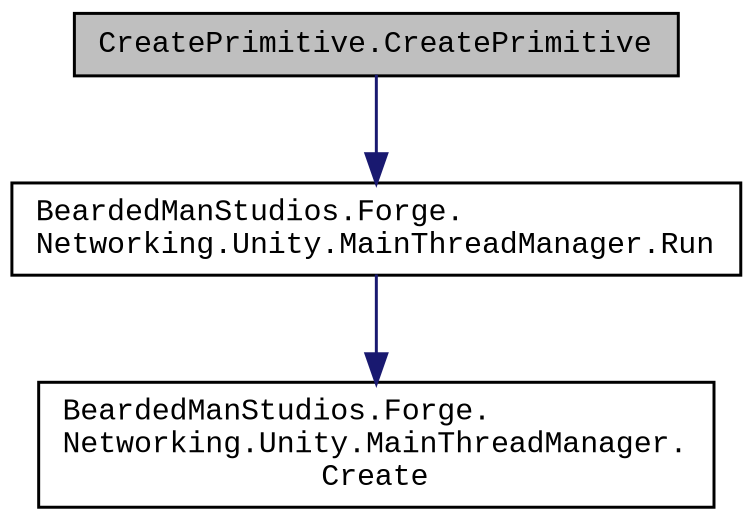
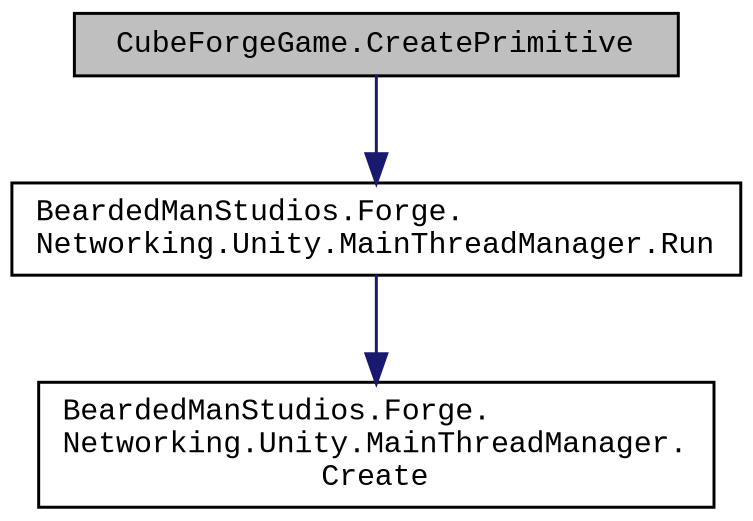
(376, 45) -> (376, 45)
